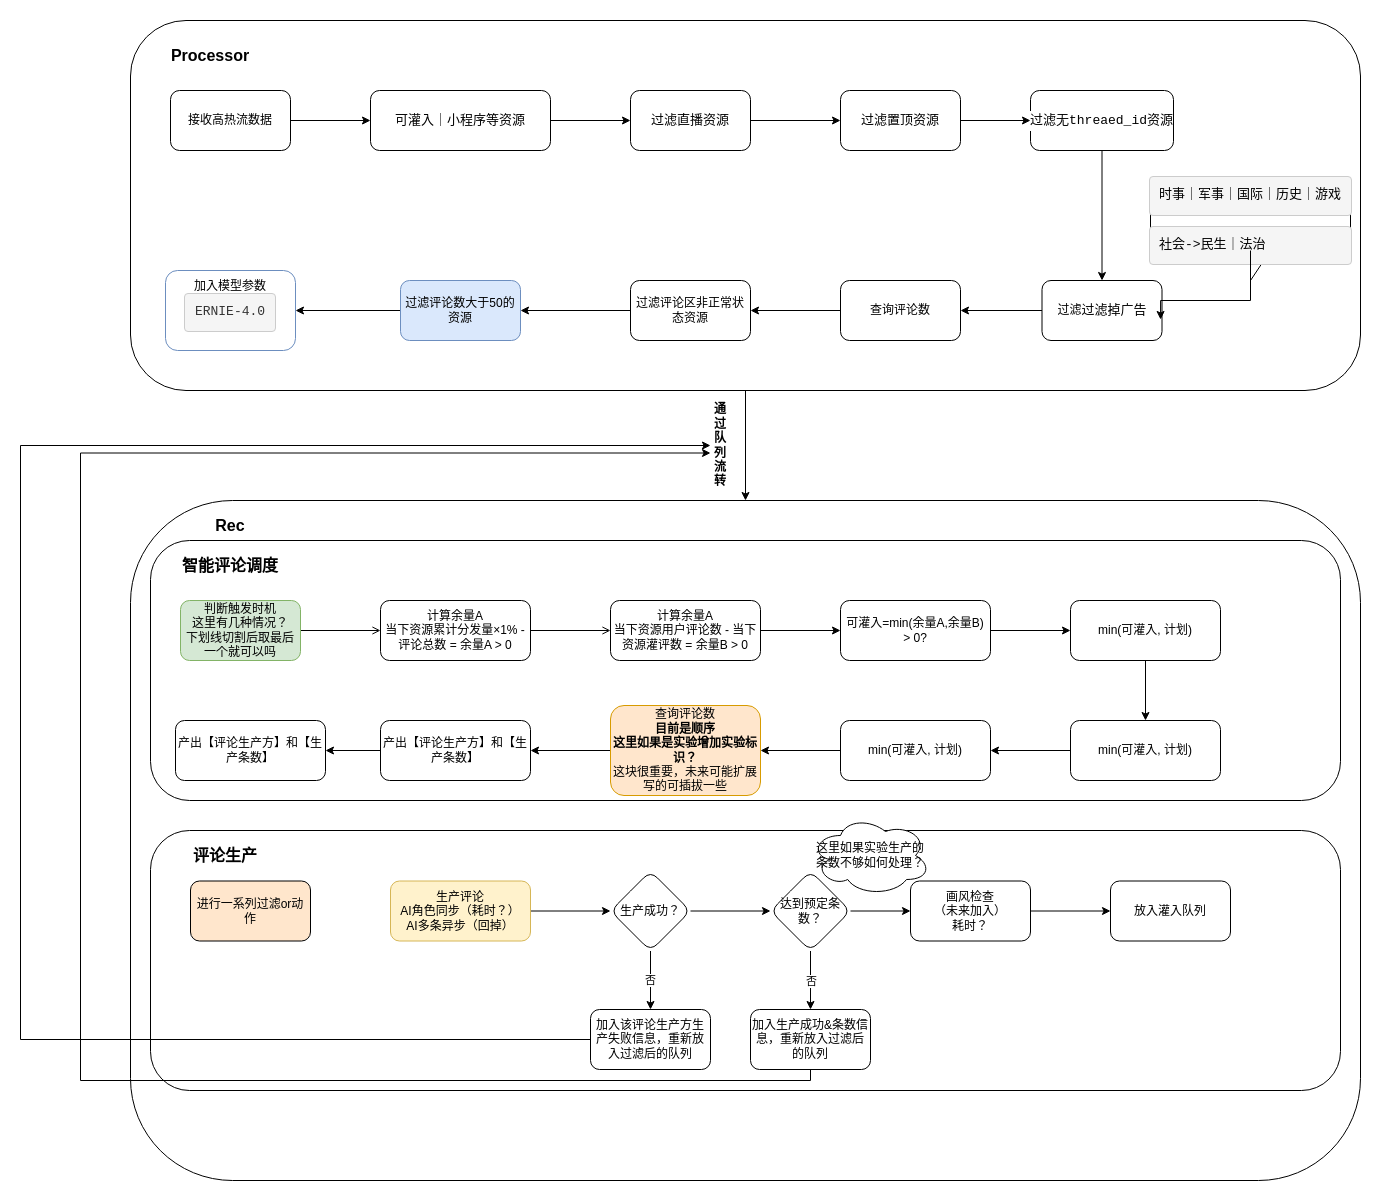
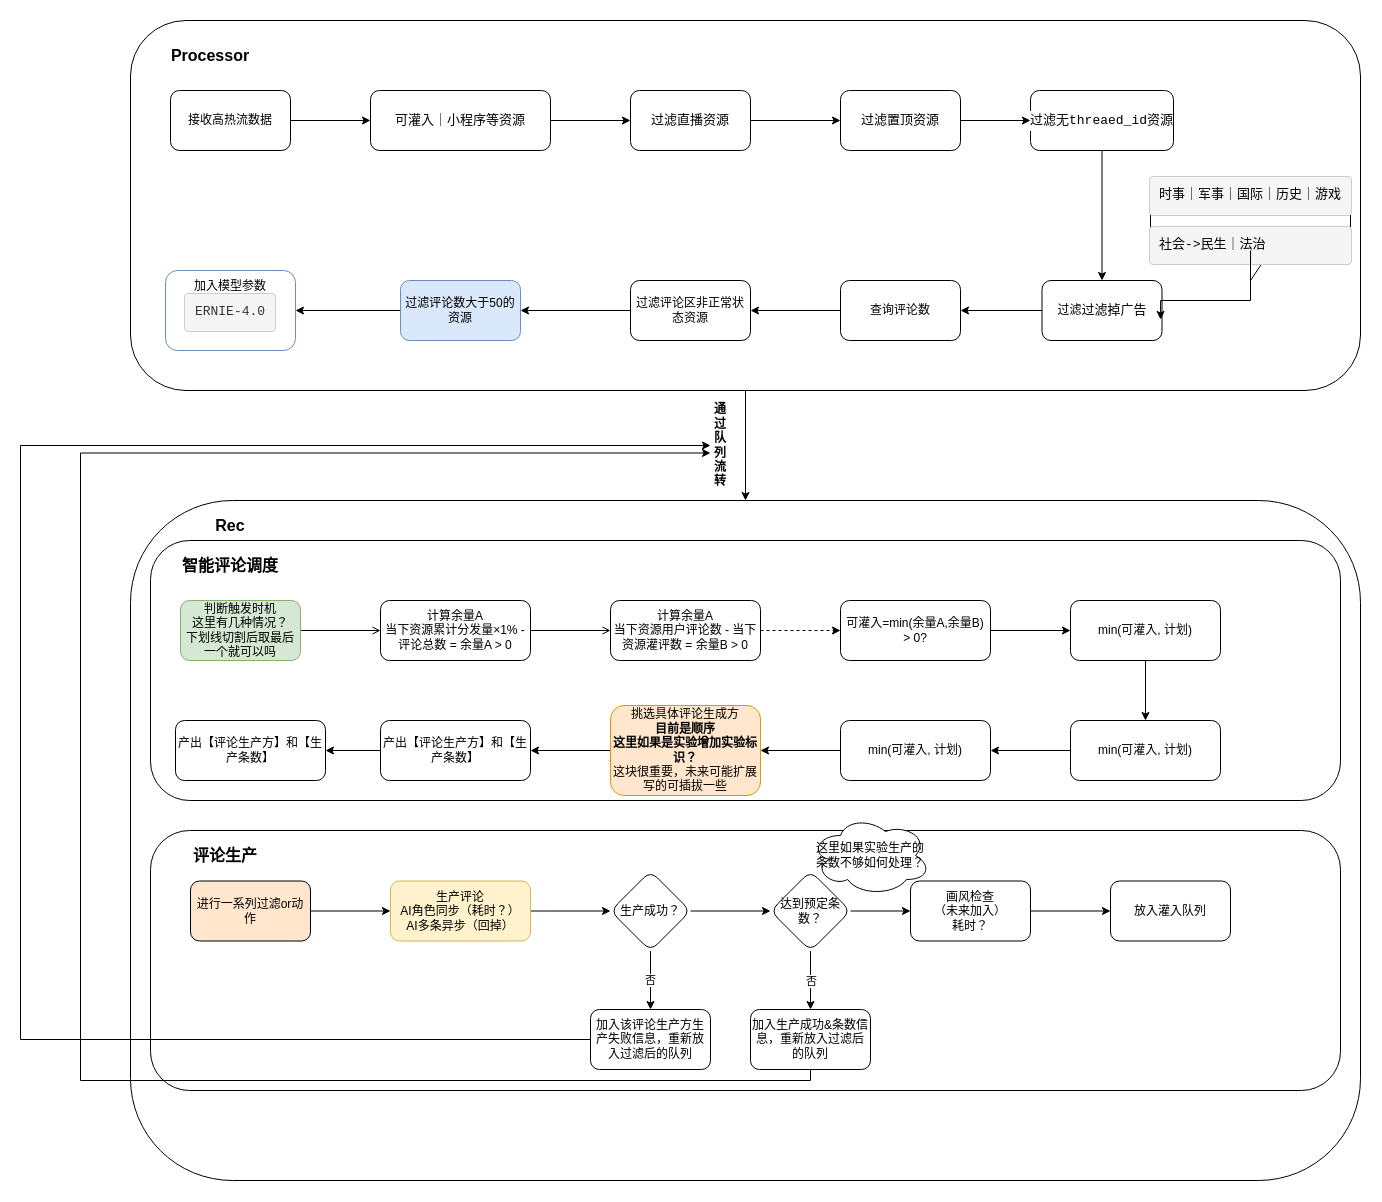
(798, 631) -> (798, 631)
(686, 751) -> (686, 751)
none -> (347, 911)
